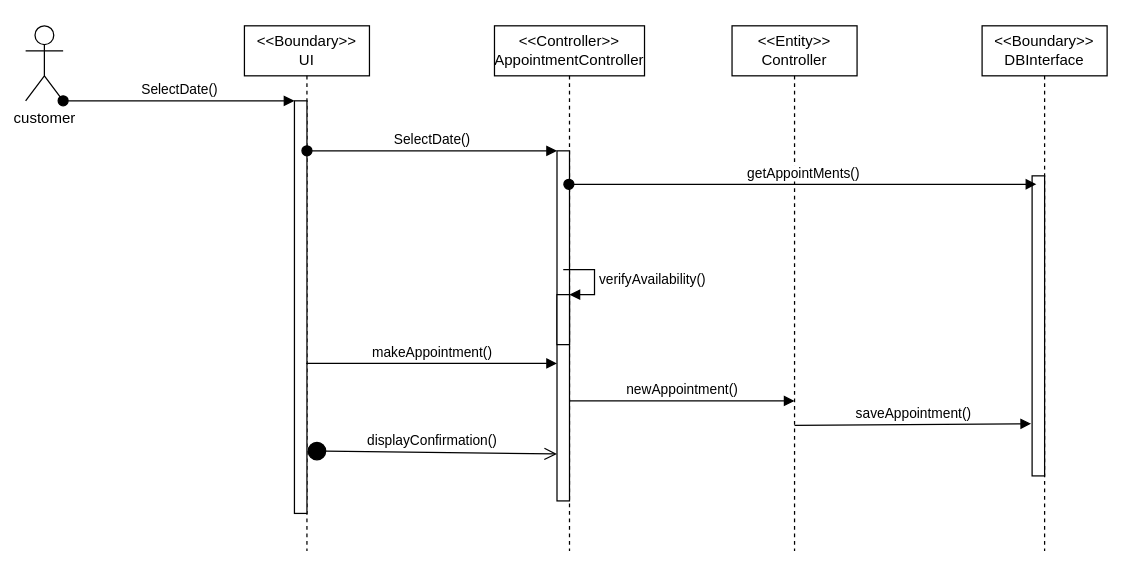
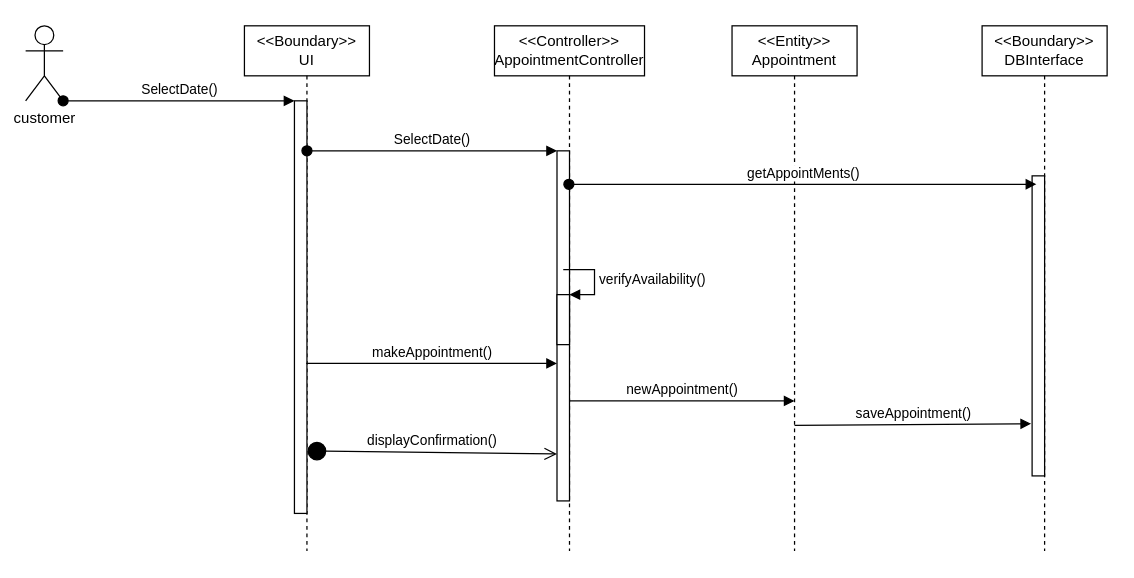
(794, 51) -> (794, 51)
